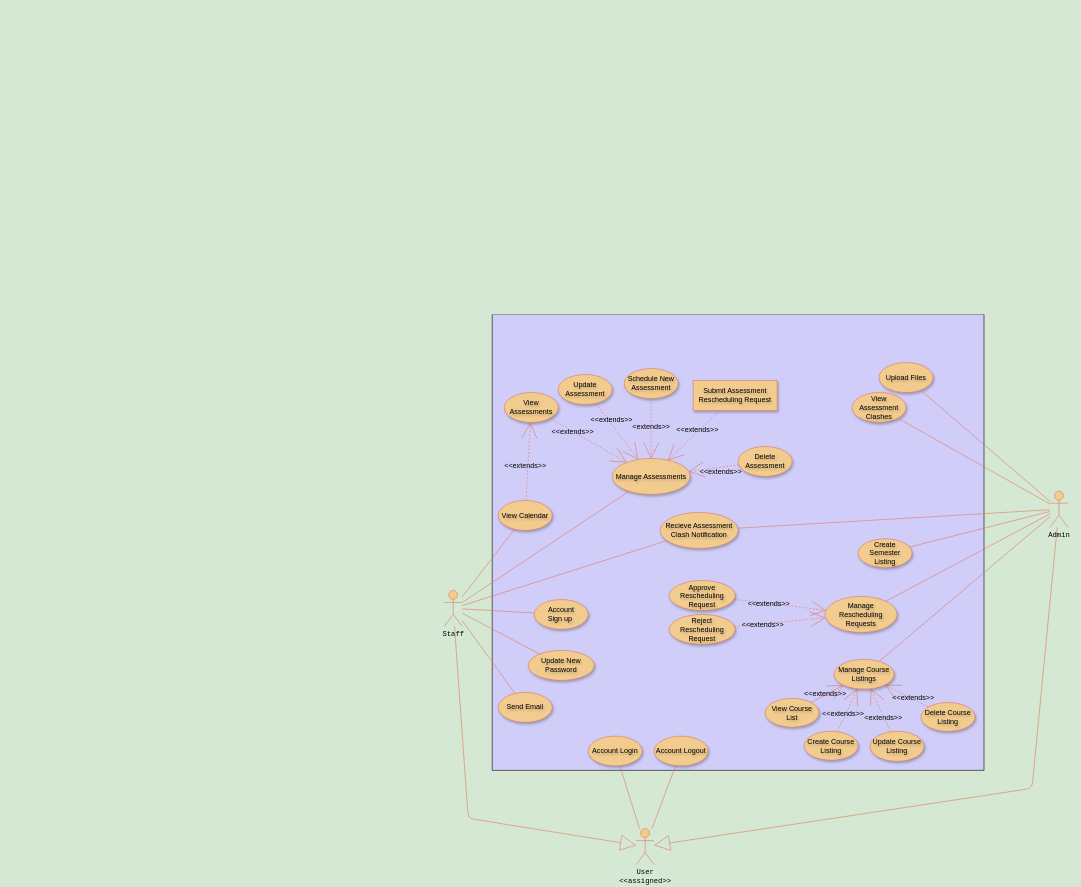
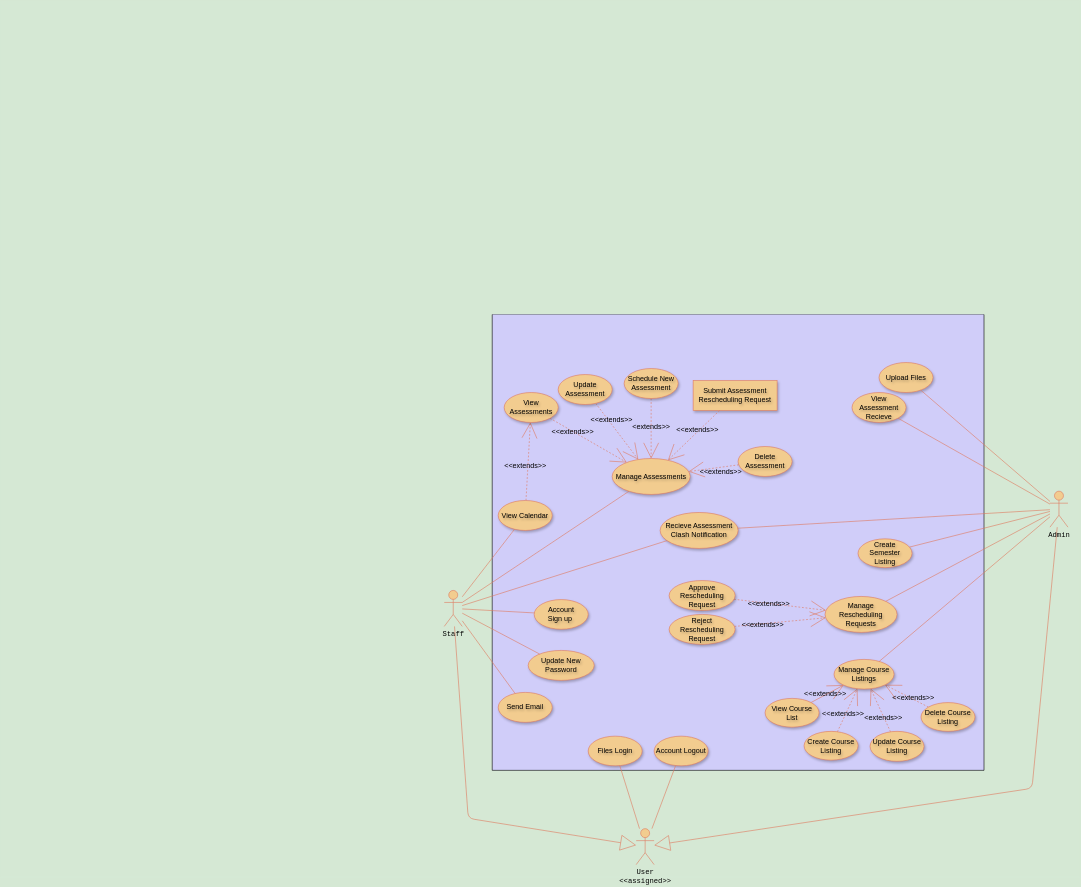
(879, 408) -> (879, 408)
(615, 752) -> (615, 752)
